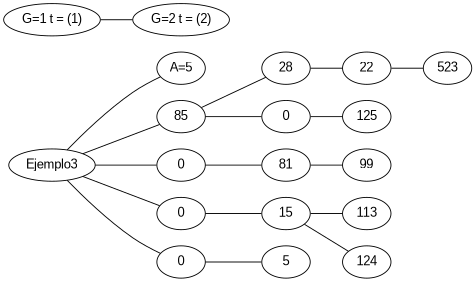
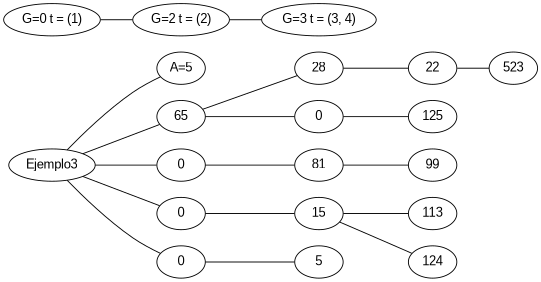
(52, 20) -> (52, 20)
none -> (319, 20)
(181, 117) -> (181, 117)
